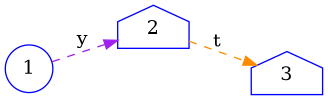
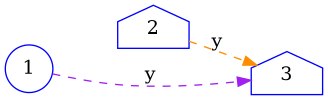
(220, 42) -> (220, 42)
(78, 53) -> (145, 86)
